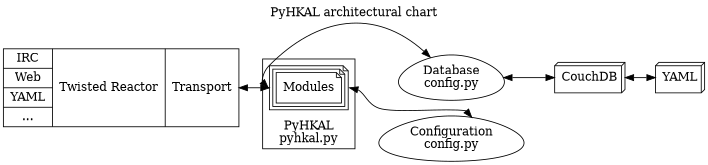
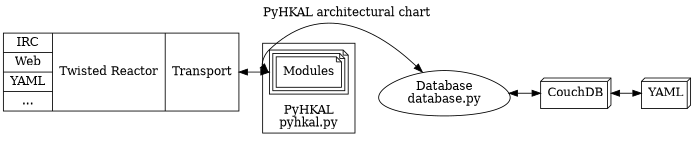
(451, 78) -> (444, 93)
(451, 139) -> none
